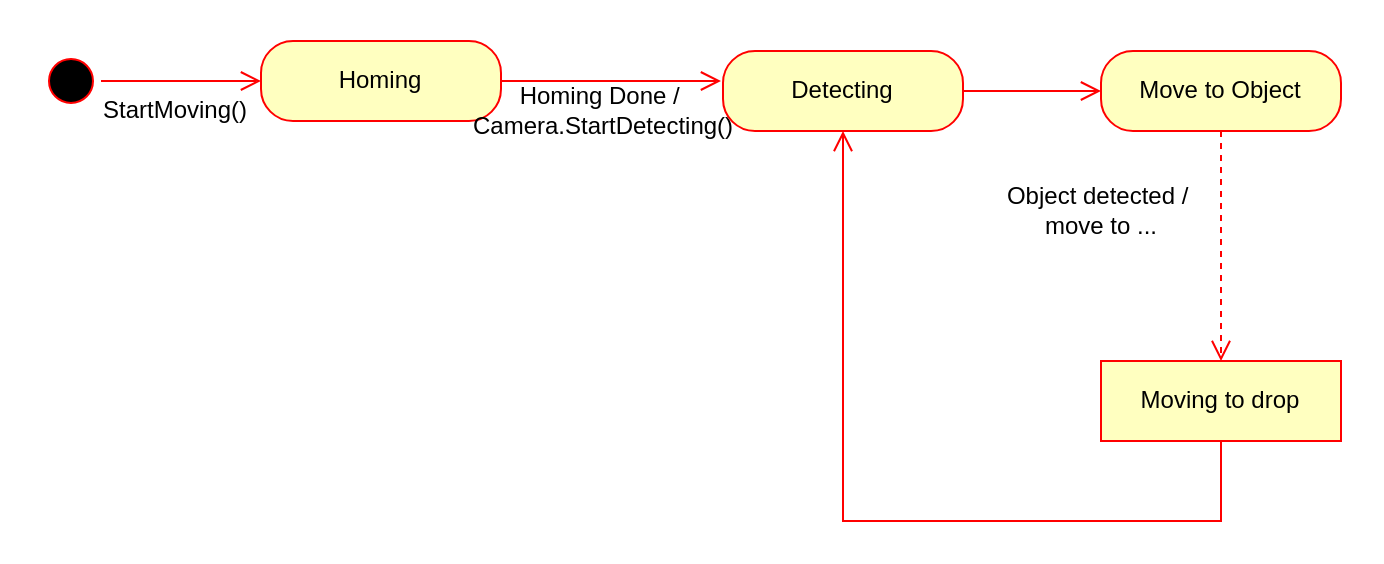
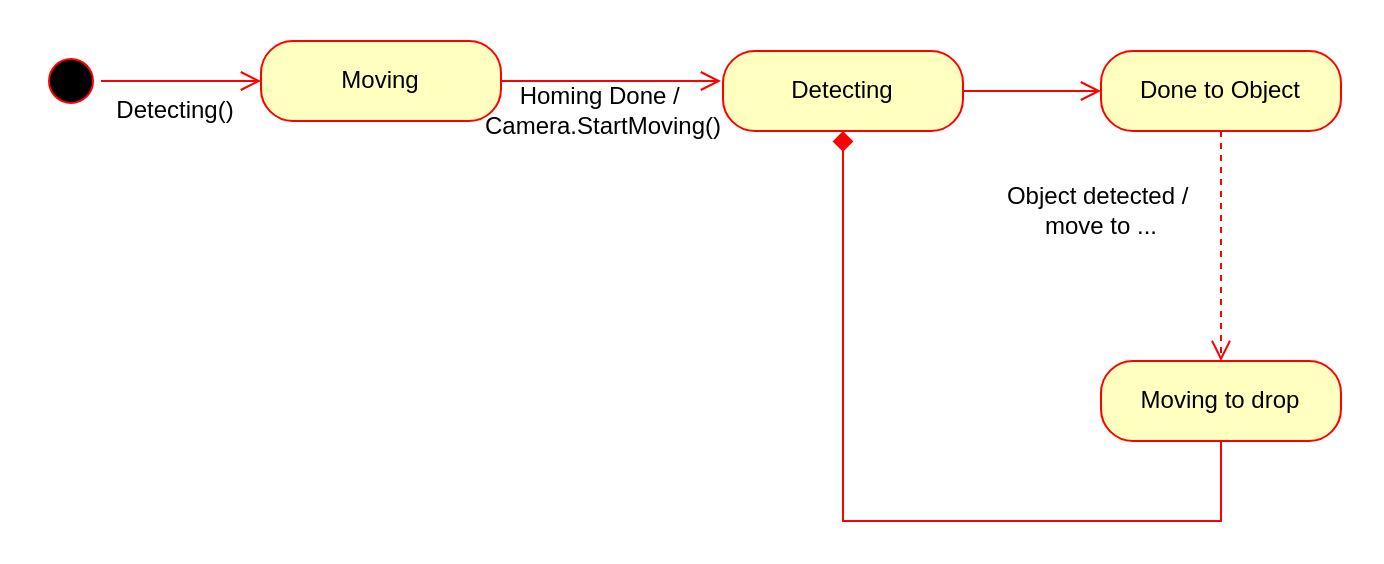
(381, 81) -> (381, 81)
(1221, 91) -> (1221, 91)
(176, 111) -> (176, 111)
(604, 111) -> (604, 111)
(843, 143) -> (843, 151)
(1221, 401) -> (1221, 401)
